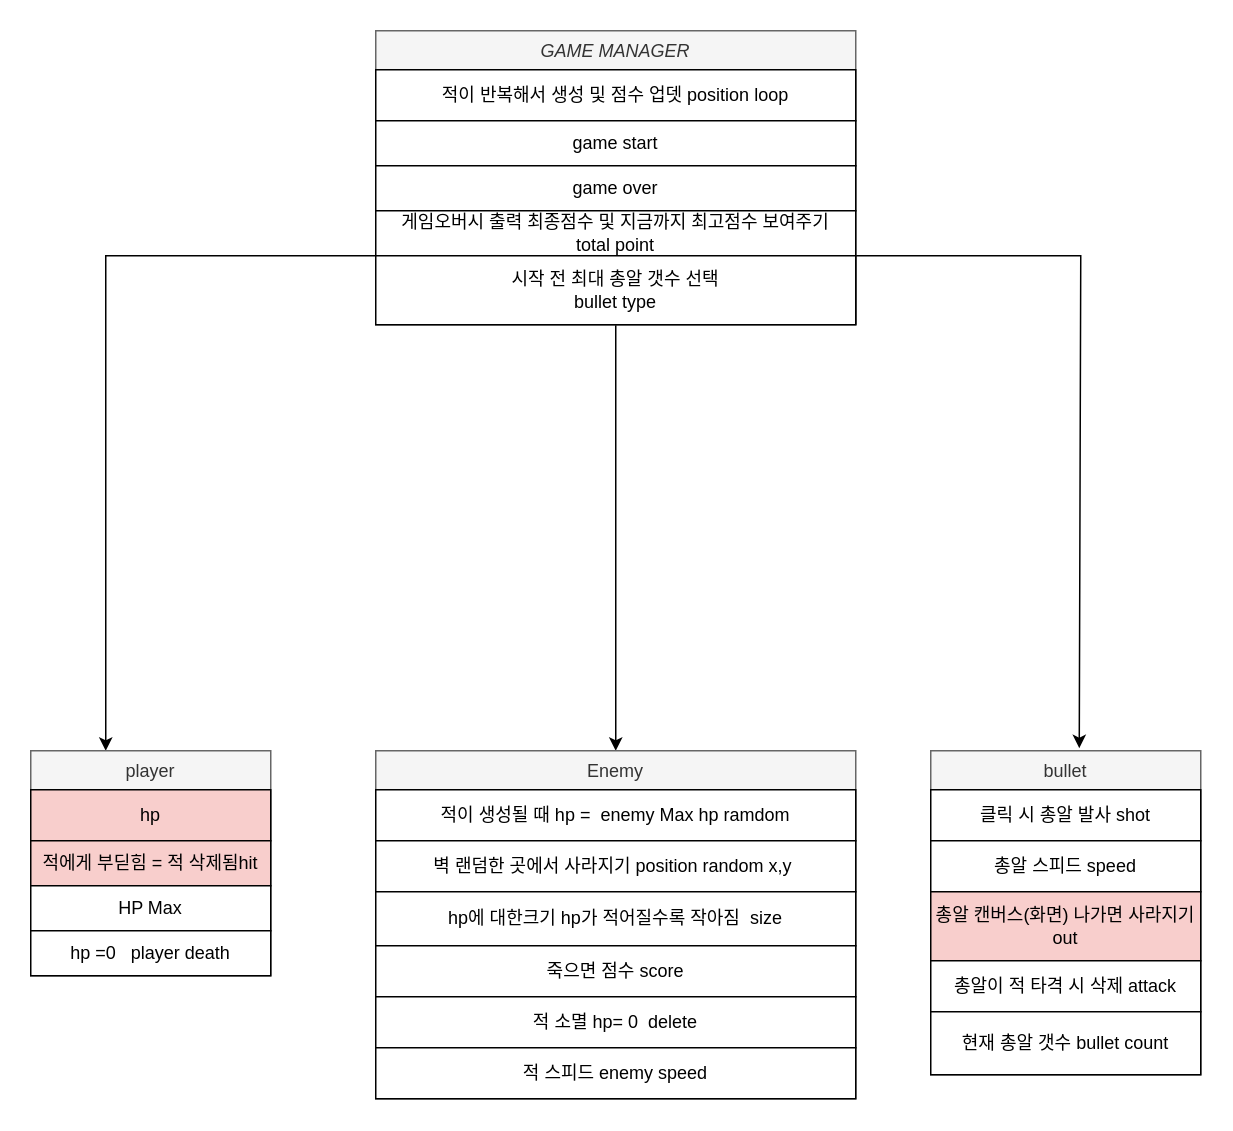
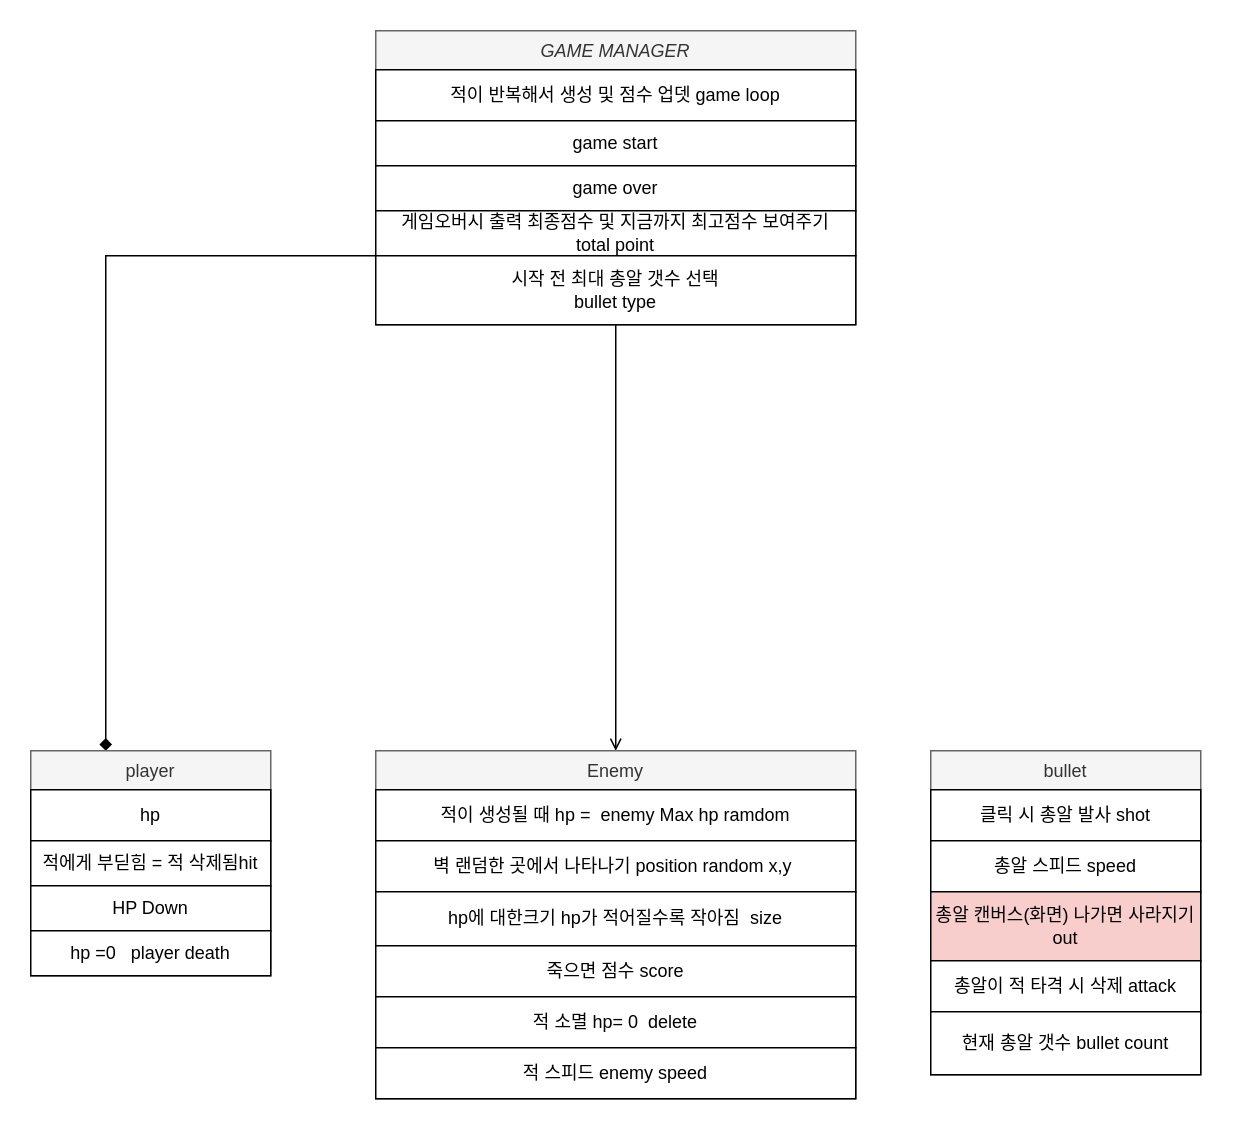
(616, 95) -> (616, 95)
(1080, 385) -> none
(106, 739) -> (106, 738)
(616, 739) -> (616, 741)
(151, 815) -> (151, 815)
(151, 863) -> (151, 863)
(616, 866) -> (616, 866)
(151, 908) -> (151, 908)
